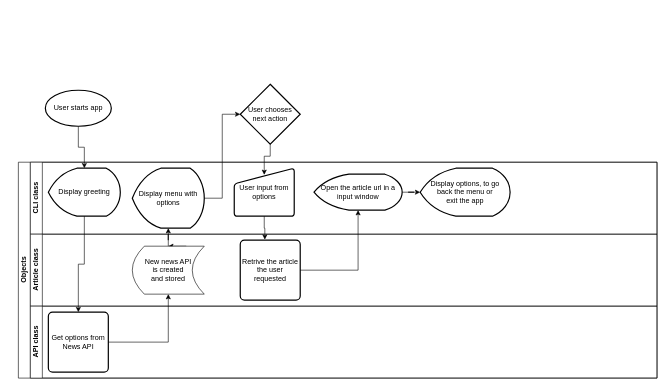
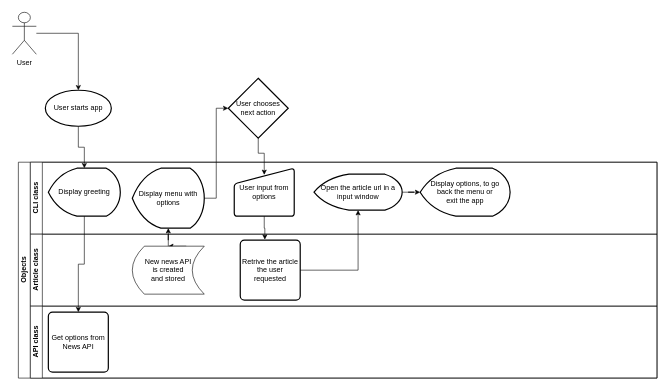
none -> (24, 33)
none -> (77, 33)
(270, 114) -> (258, 108)
(168, 342) -> none
